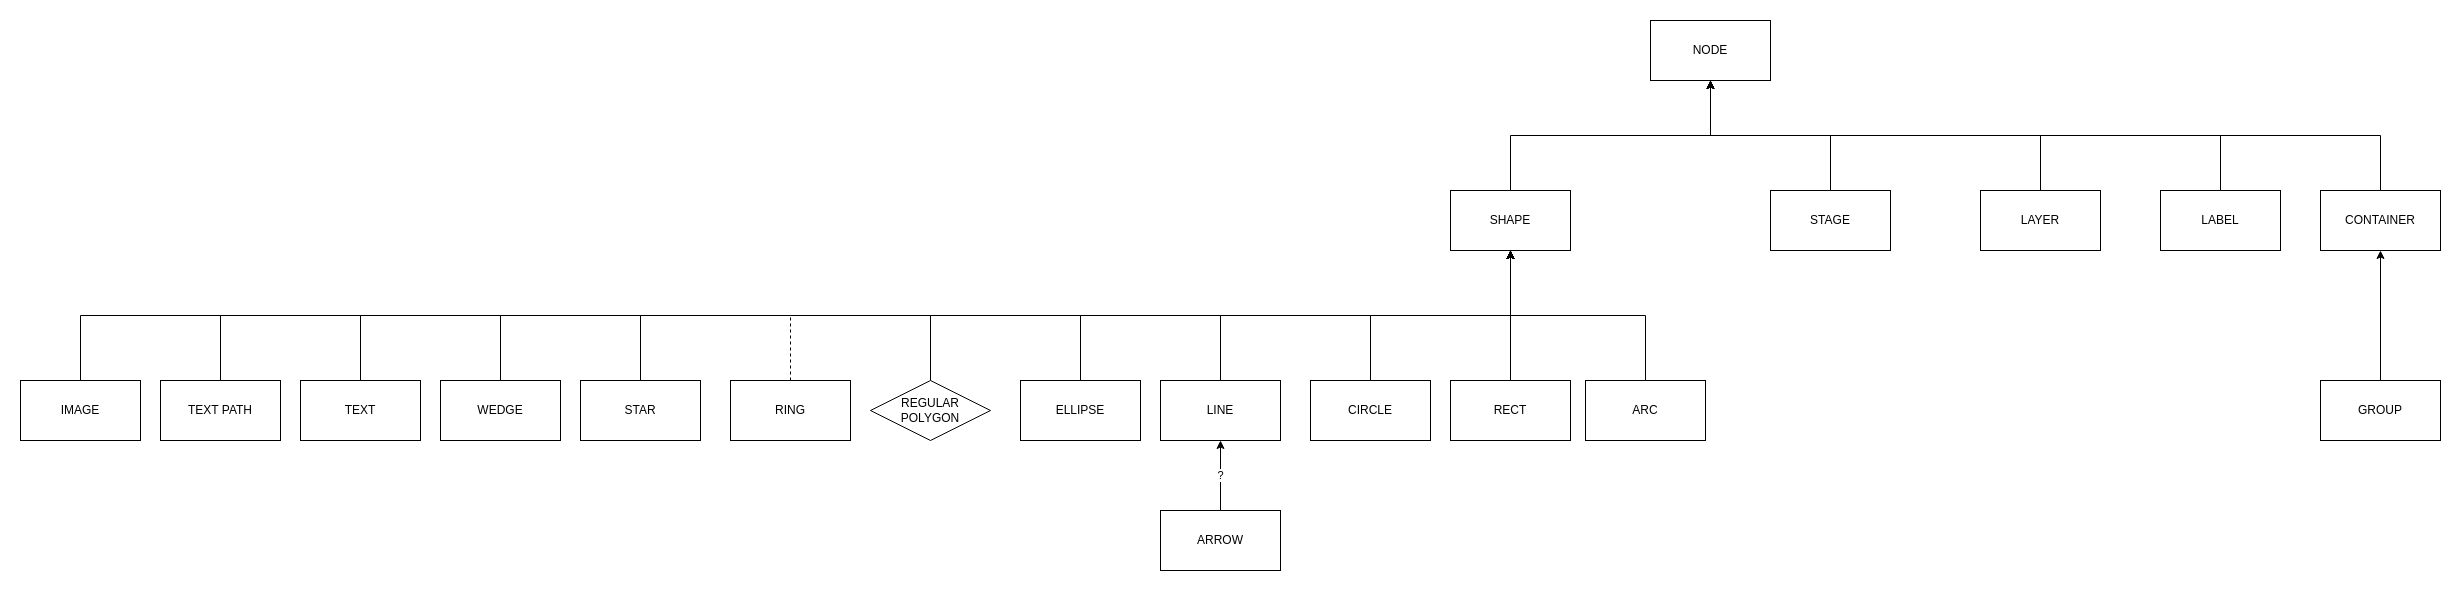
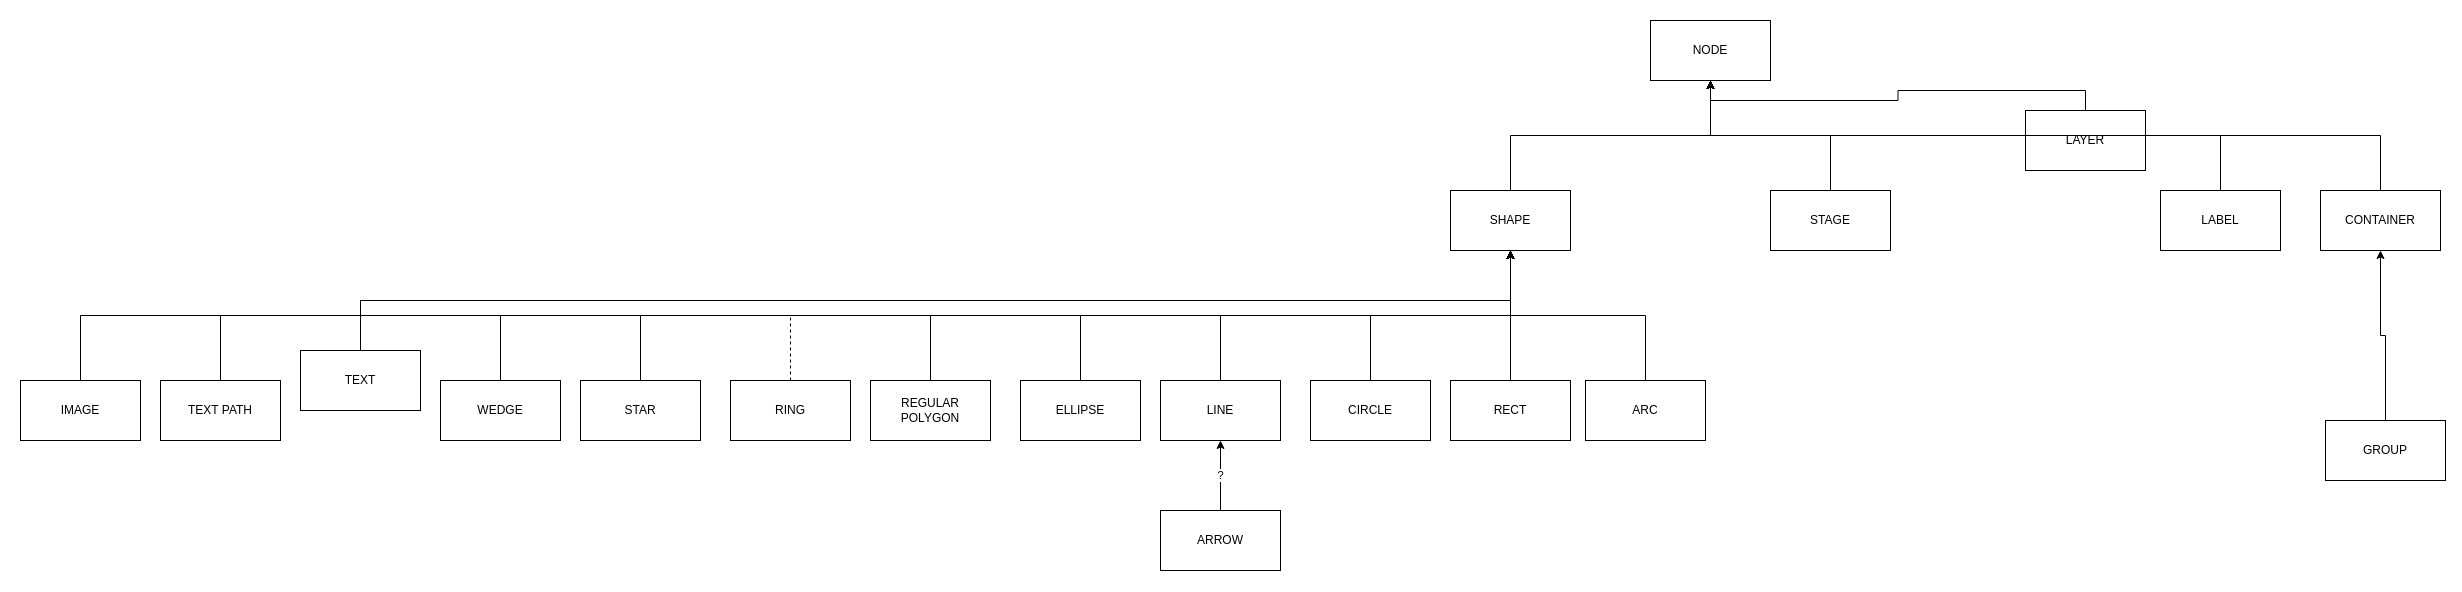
(2041, 221) -> (2086, 141)
(361, 411) -> (361, 381)
(931, 411) -> (931, 411)
(2381, 411) -> (2386, 451)
